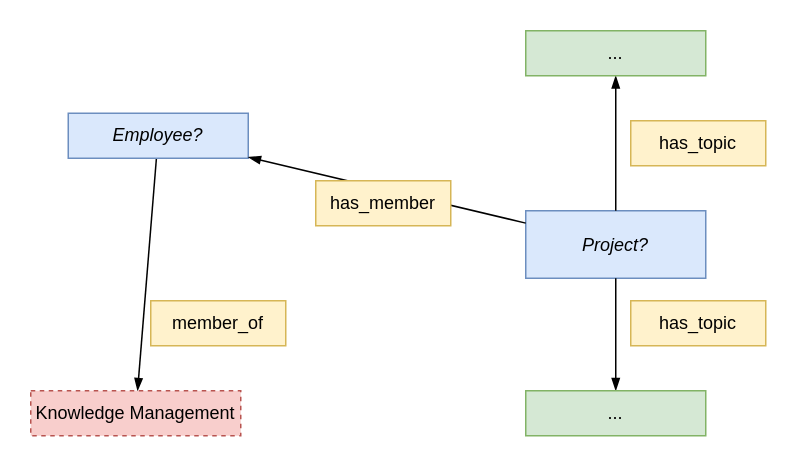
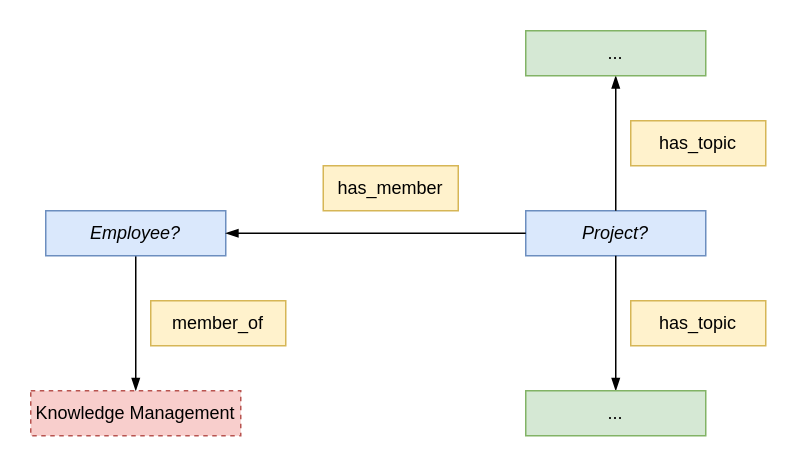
(158, 136) -> (136, 233)
(383, 203) -> (391, 188)
(616, 245) -> (616, 233)
